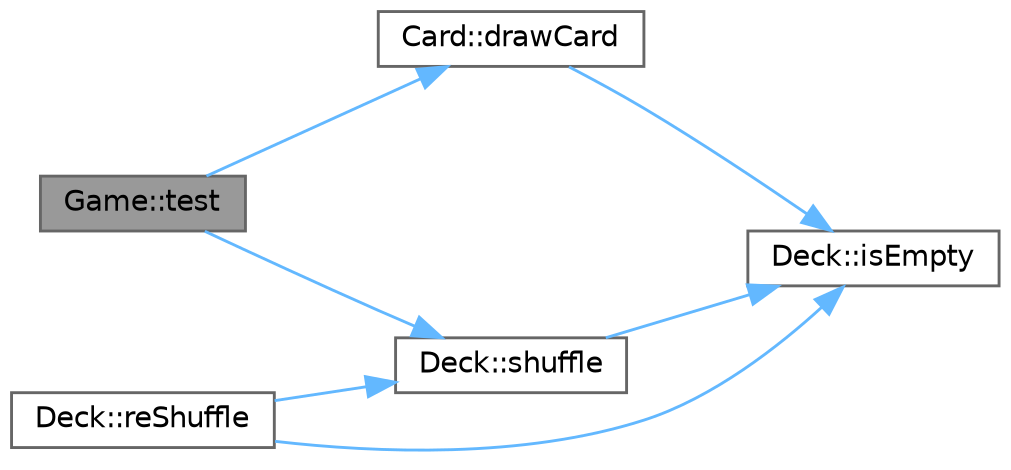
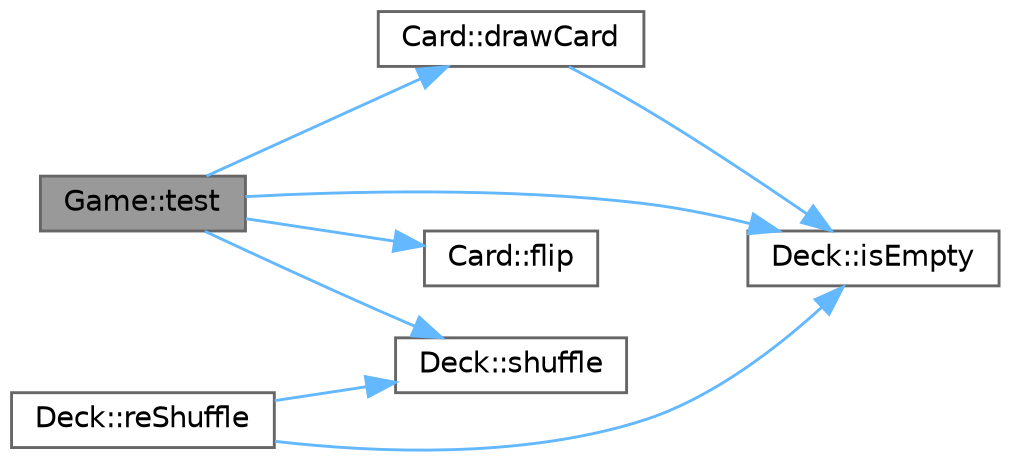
none -> (511, 258)
(678, 316) -> (499, 193)
